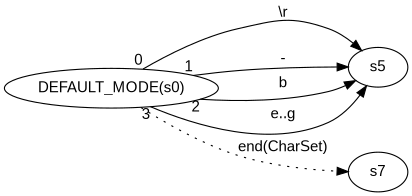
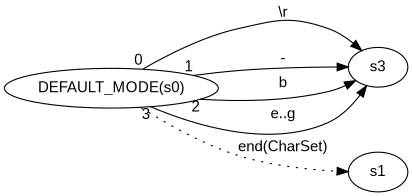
(378, 67) -> (378, 67)
(378, 172) -> (378, 172)
